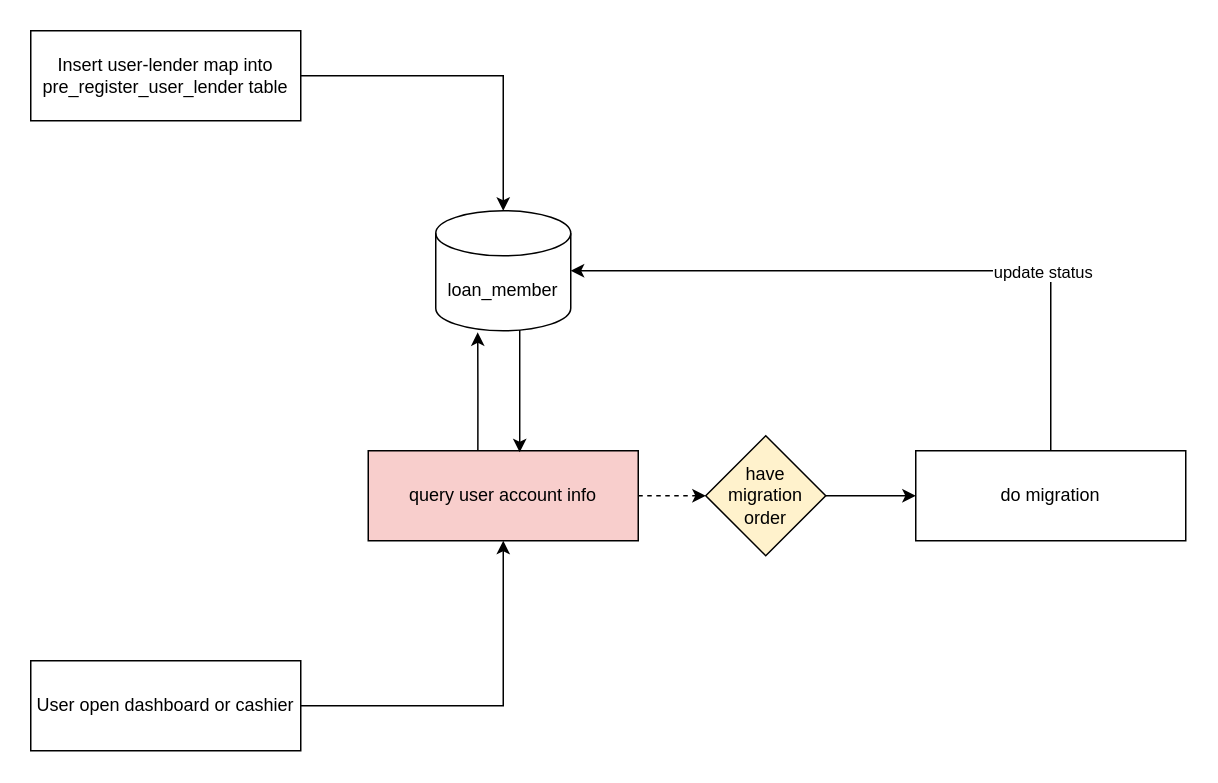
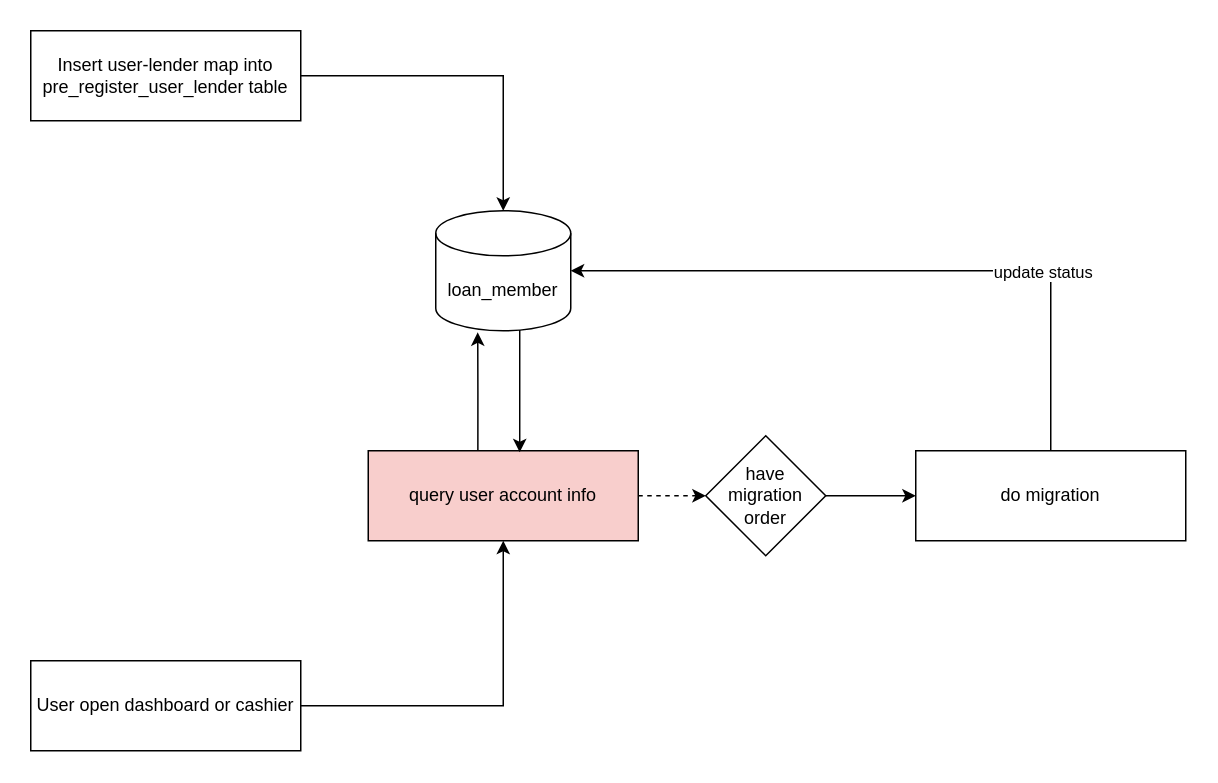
(766, 496) -> (766, 496)
